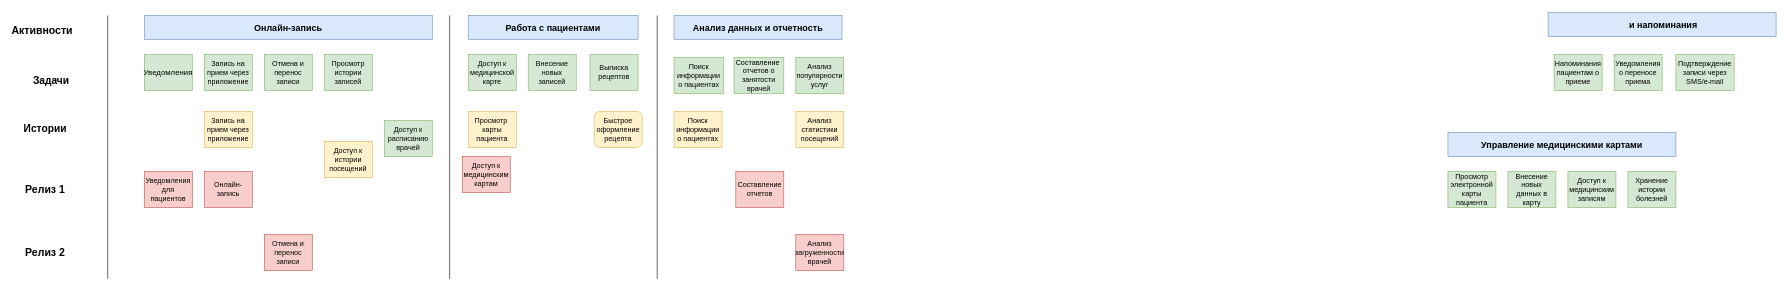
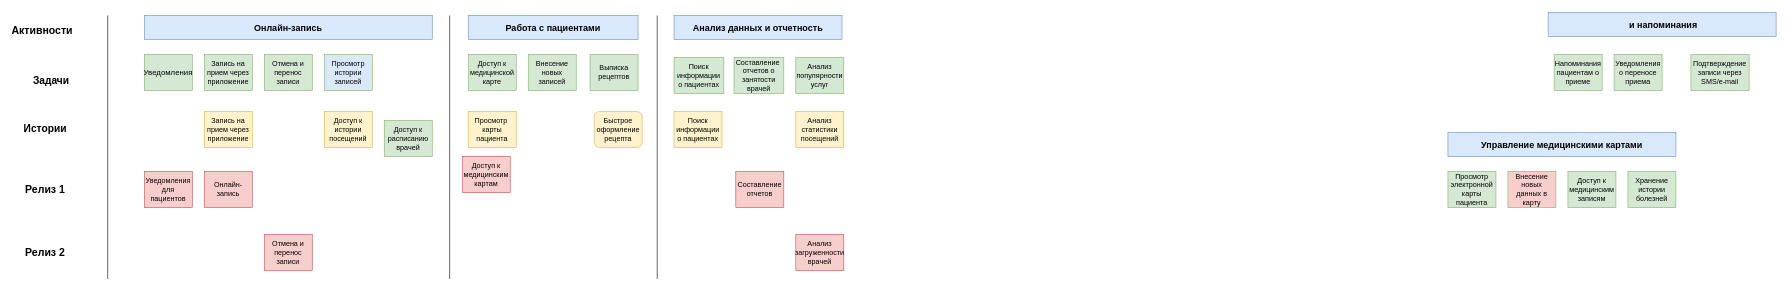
(348, 72) -> (348, 72)
(1705, 72) -> (1720, 72)
(348, 159) -> (348, 129)
(1532, 189) -> (1532, 189)
